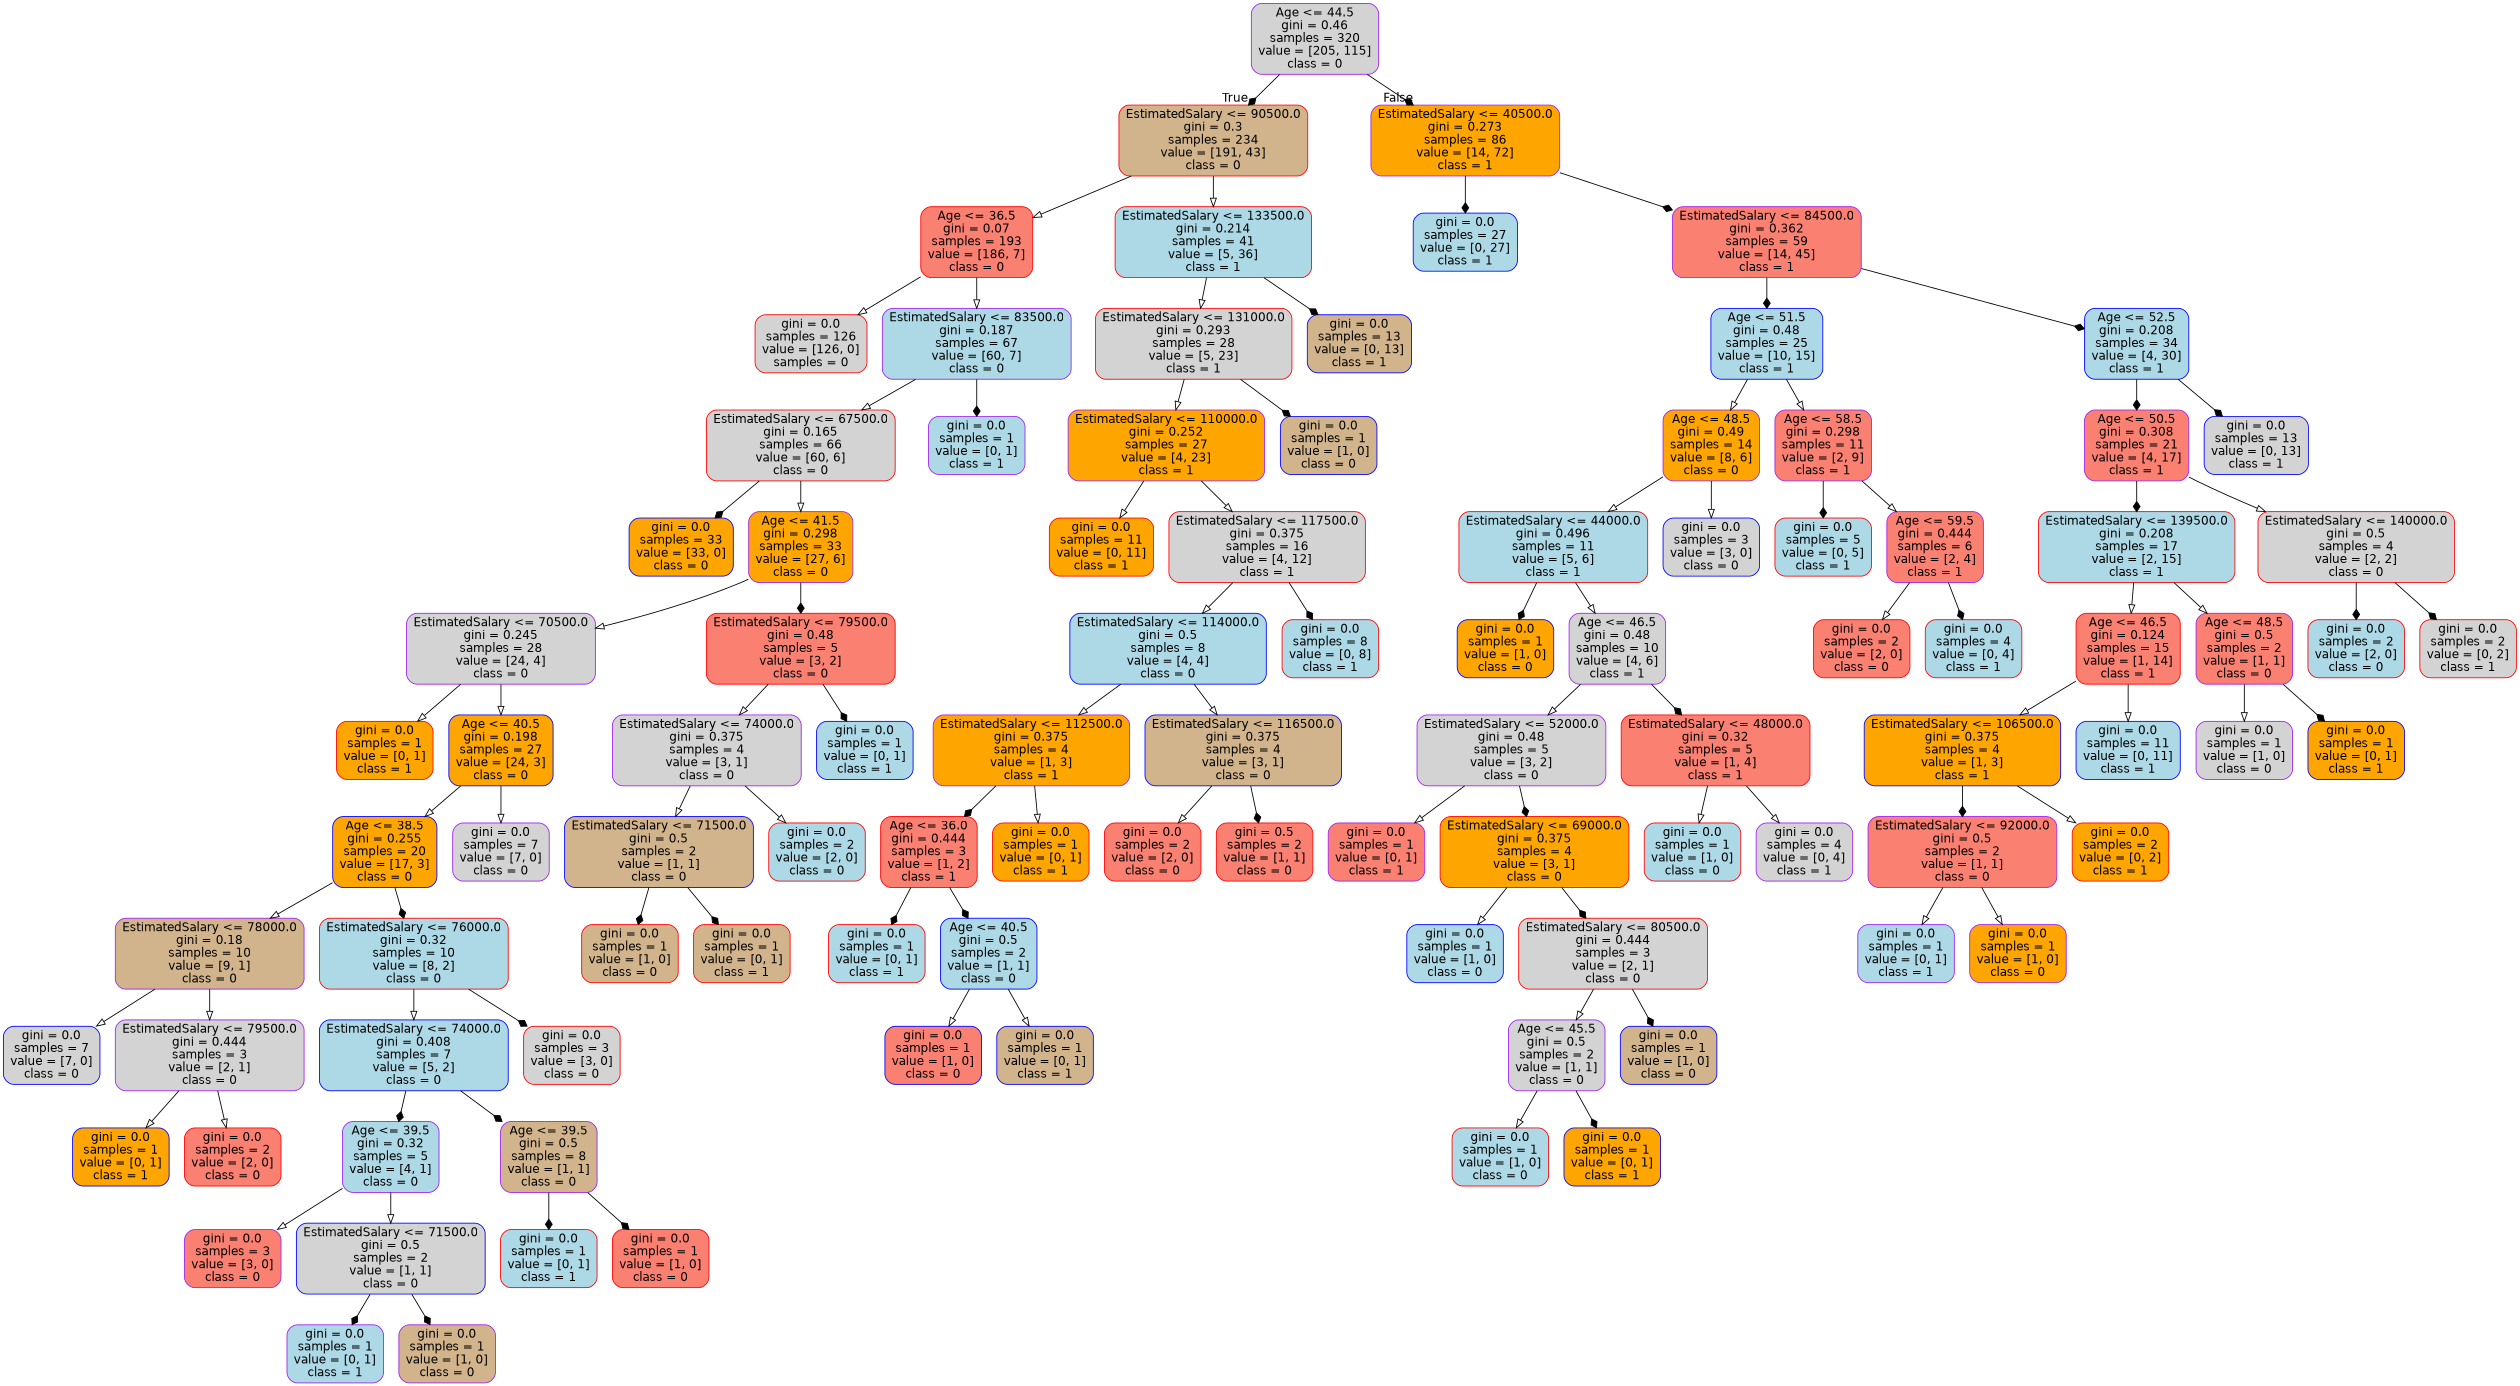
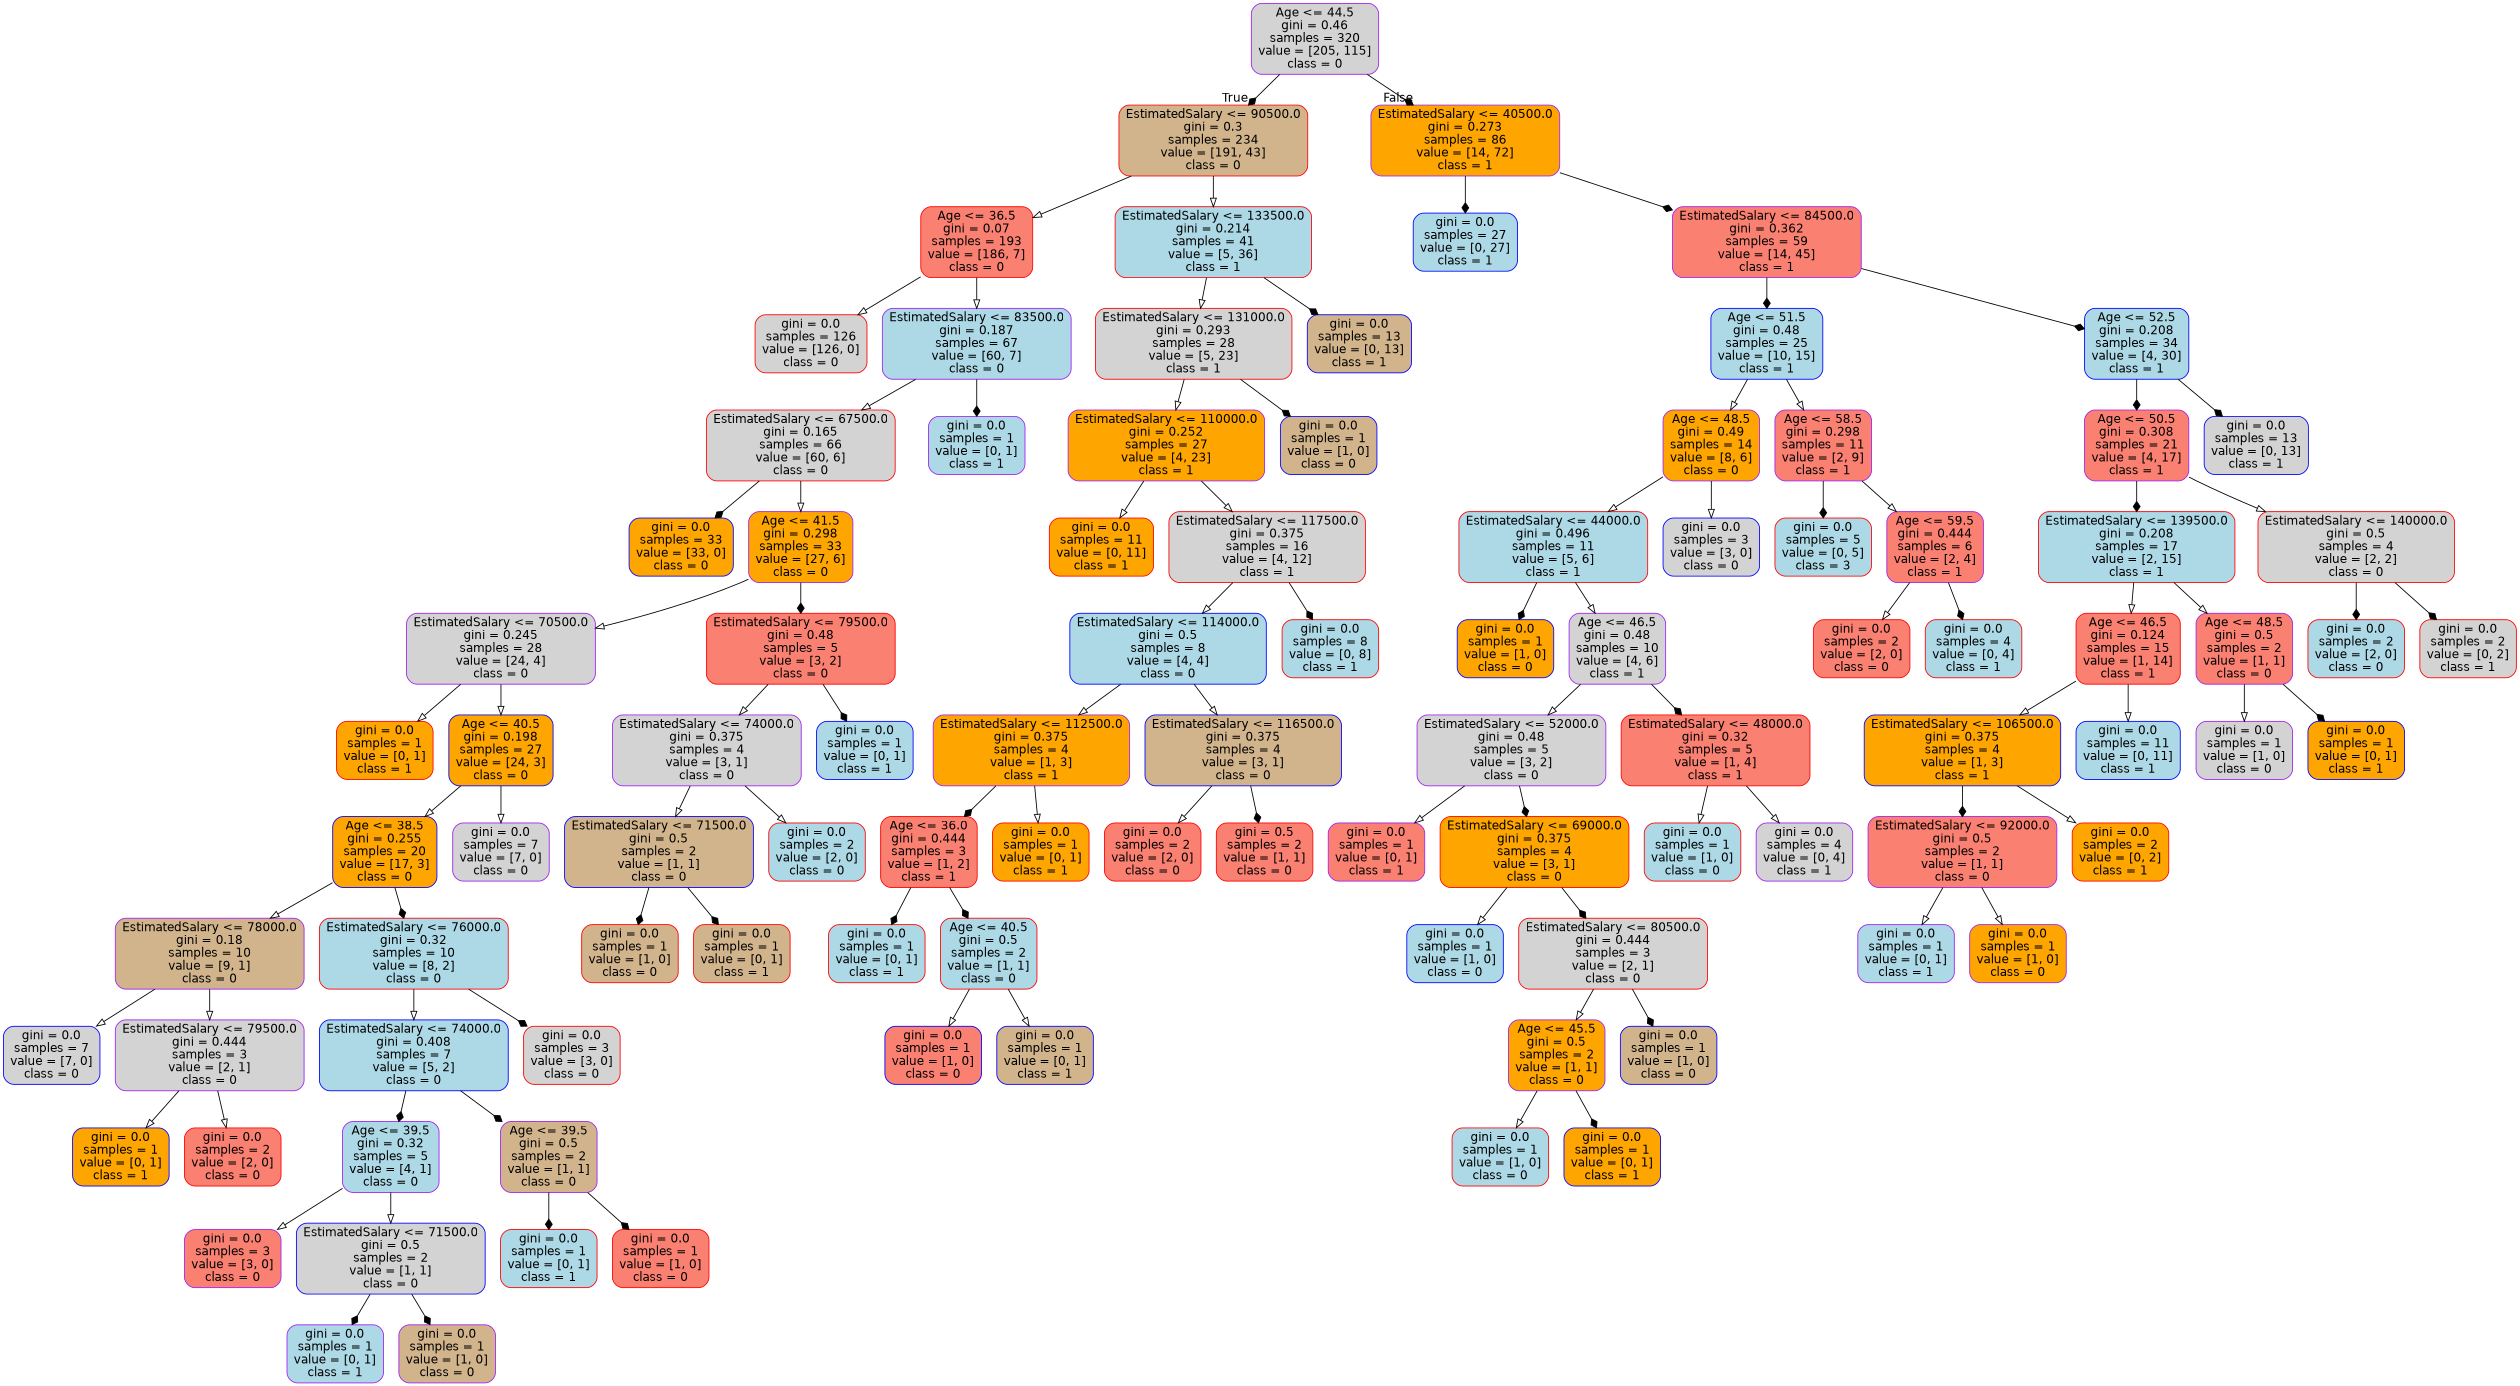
(811, 344) -> (811, 344)
(1823, 547) -> (1823, 547)
(989, 954) -> (989, 954)
(1557, 1055) -> (1557, 1055)
(549, 1157) -> (549, 1157)
